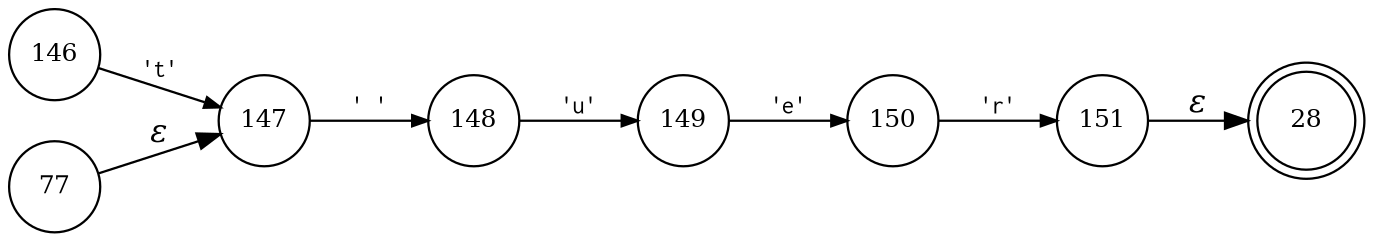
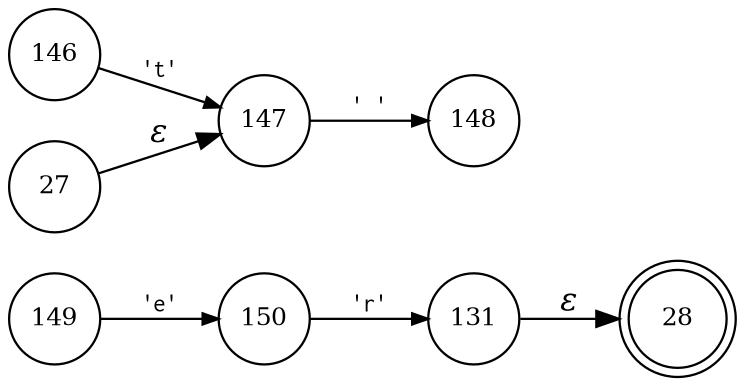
(570, 121) -> none
(1102, 121) -> (474, 319)
(55, 187) -> (55, 187)
